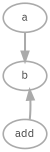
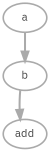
(30, 110) -> (20, 100)
